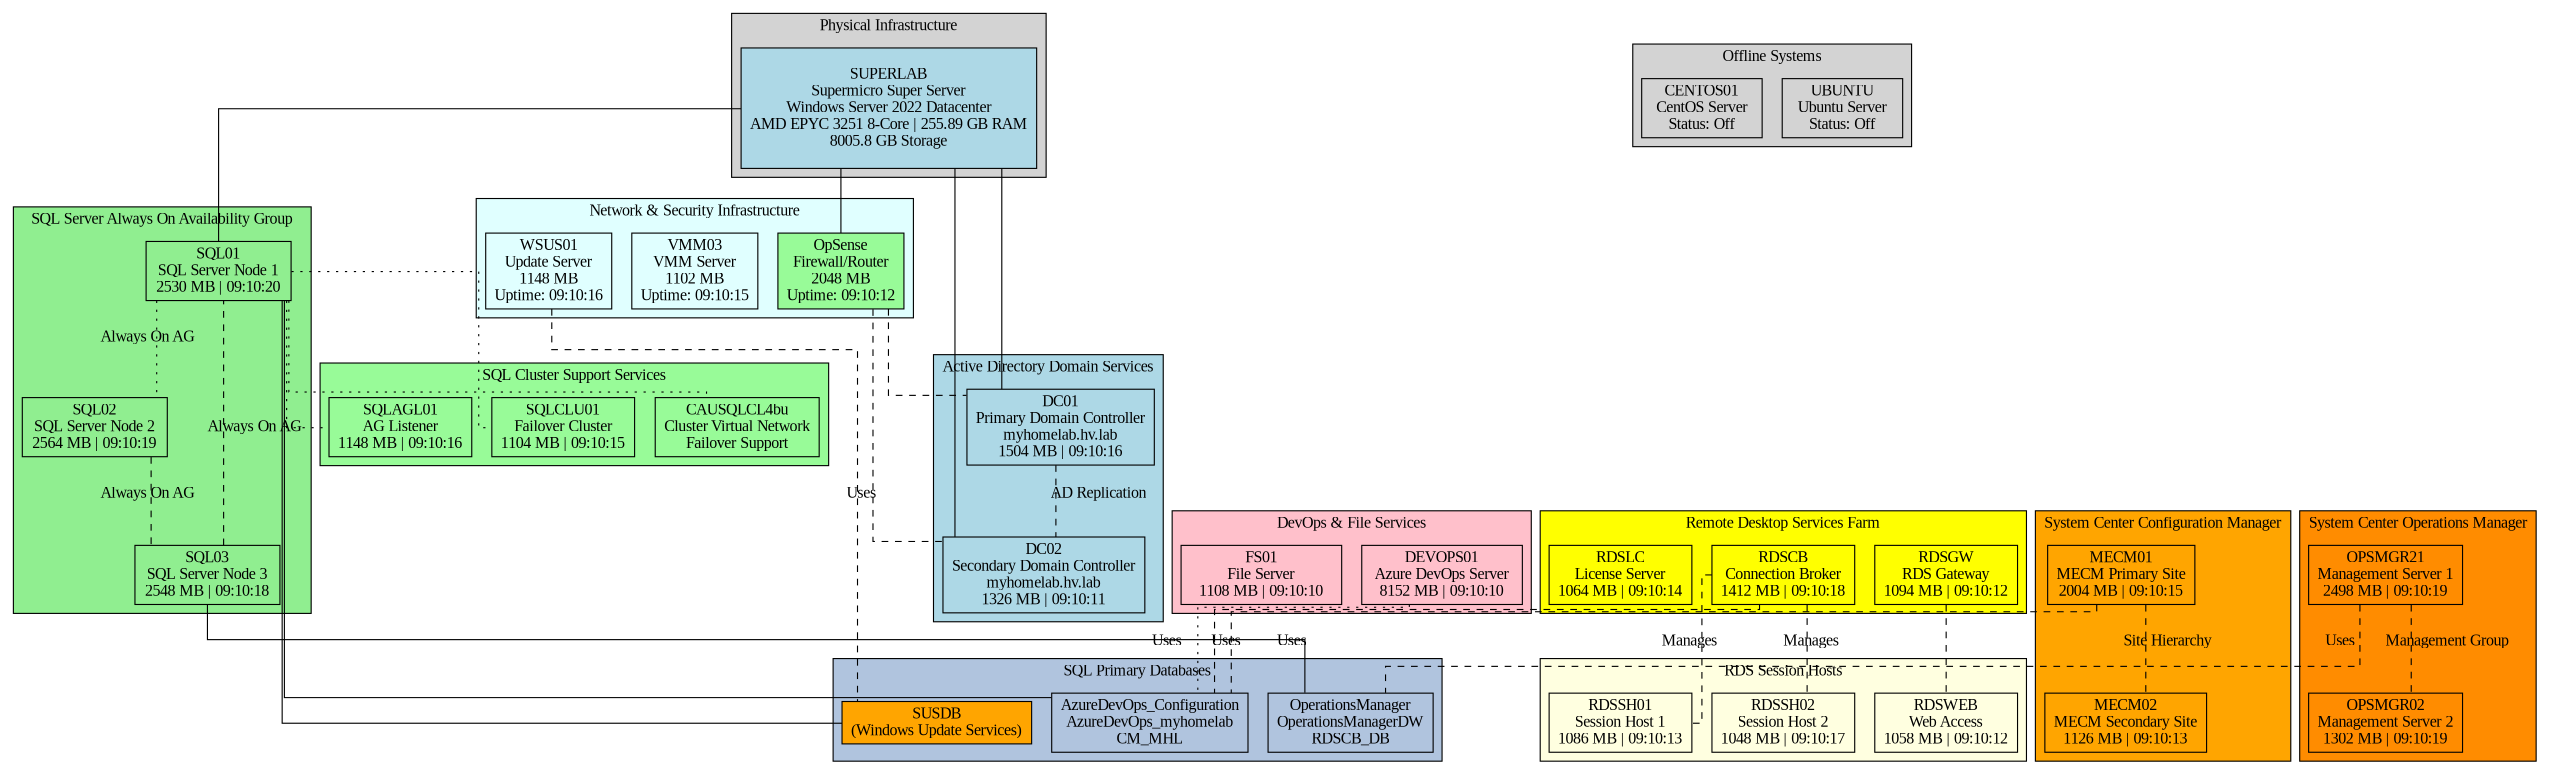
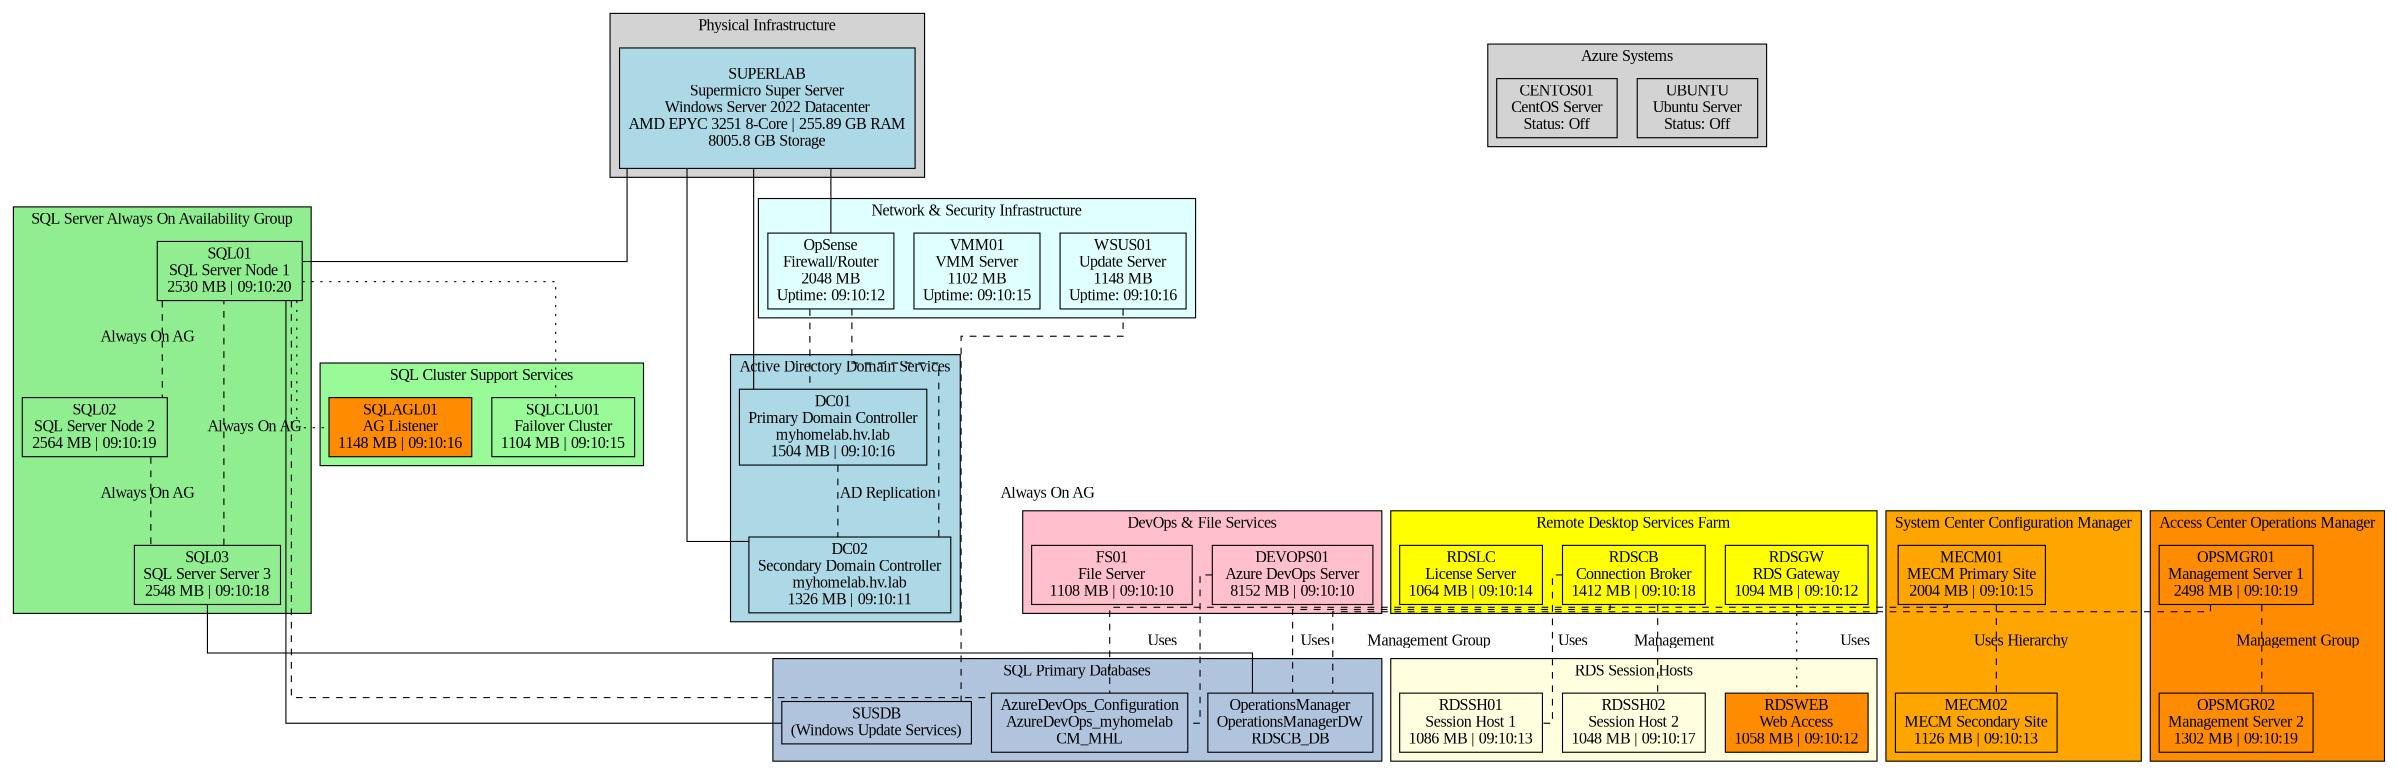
(1772, 57) -> (1627, 57)
(695, 271) -> (977, 271)
(841, 271) -> (831, 271)
(157, 349) -> (162, 349)
(400, 427) -> (400, 427)
(737, 427) -> none
(862, 494) -> (1048, 494)
(2418, 524) -> (2267, 524)
(207, 575) -> (207, 575)
(2386, 575) -> (2236, 575)
(1262, 607) -> (1200, 645)
(1448, 609) -> (1412, 609)
(1292, 641) -> (1429, 641)
(1690, 641) -> (1573, 641)
(1811, 641) -> (1675, 641)
(2168, 641) -> (2021, 641)
(1946, 649) -> (1797, 649)
(469, 698) -> (443, 698)
(937, 723) -> (877, 723)
(1946, 723) -> (1797, 723)
